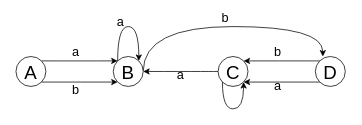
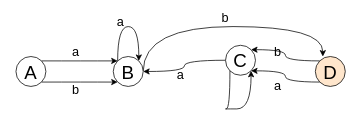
(233, 72) -> (240, 60)
(330, 72) -> (330, 72)
